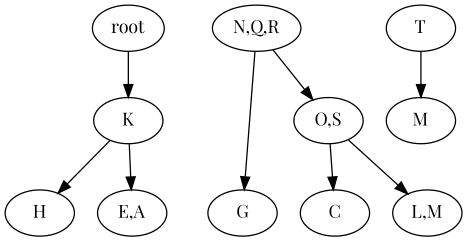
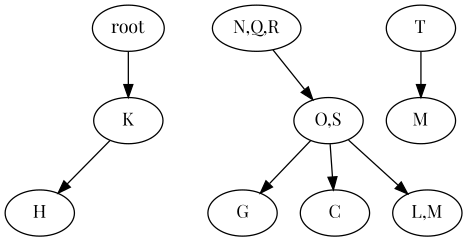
(250, 114) -> (290, 162)
(132, 213) -> none
